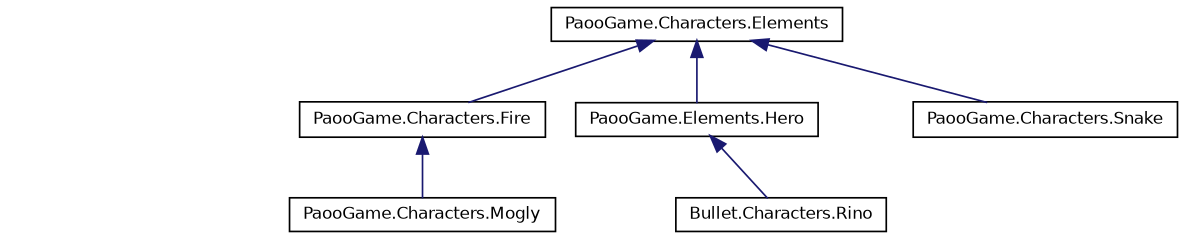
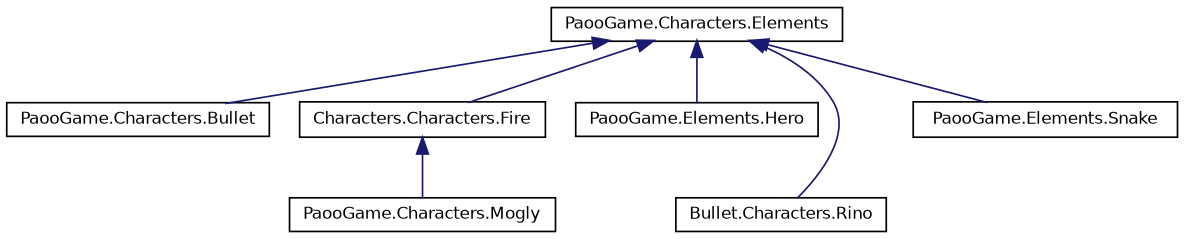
none -> (138, 120)
(423, 120) -> (423, 120)
(1045, 120) -> (1045, 120)
(745, 173) -> (837, 112)
